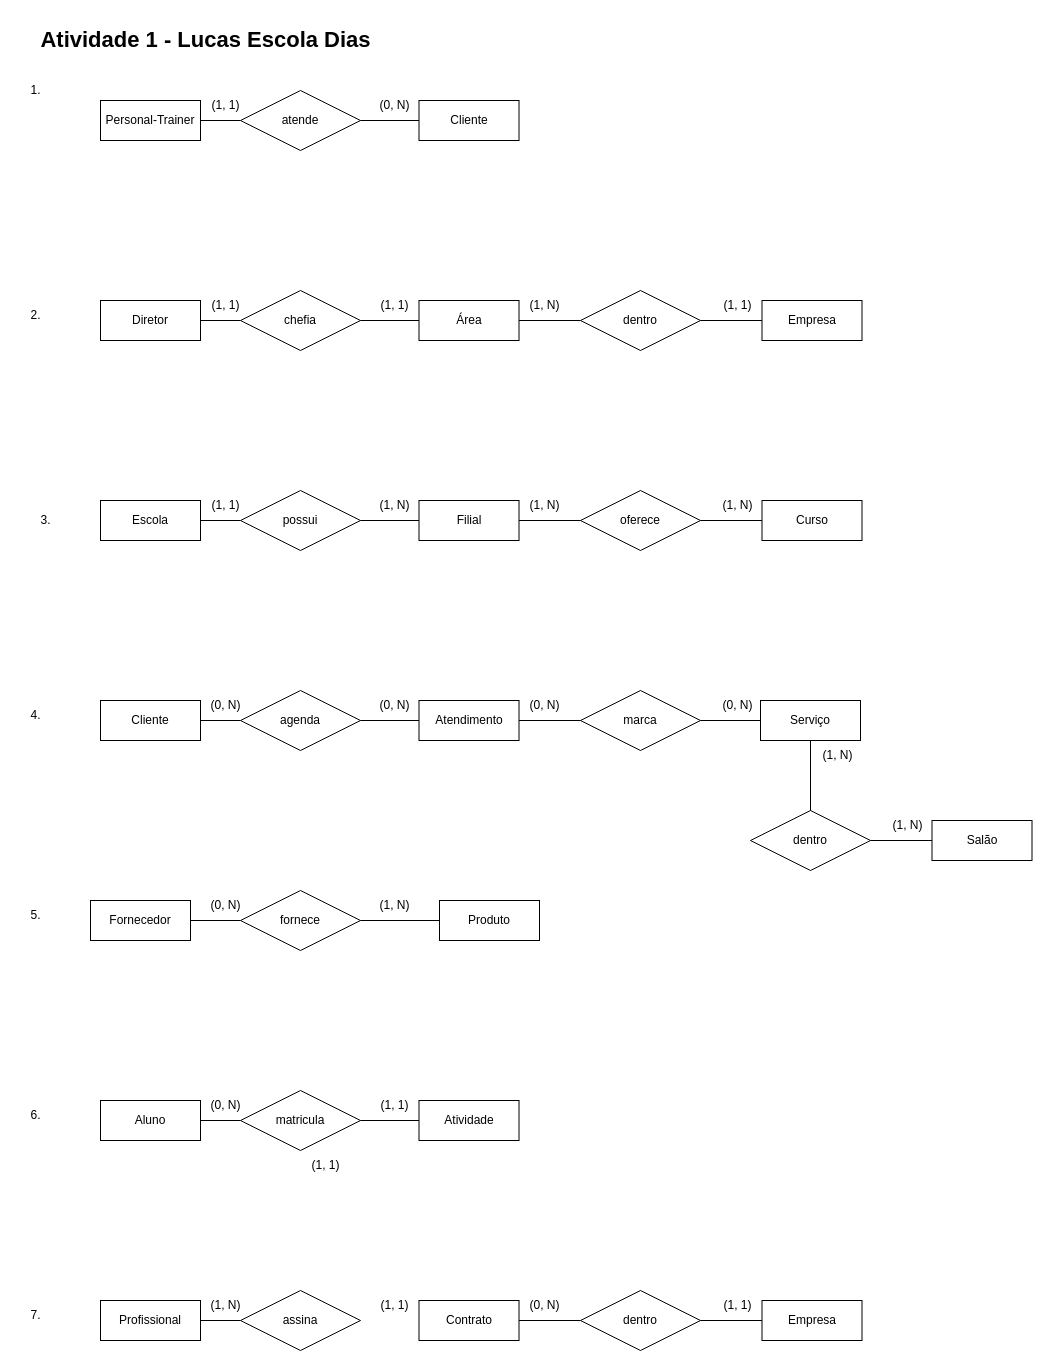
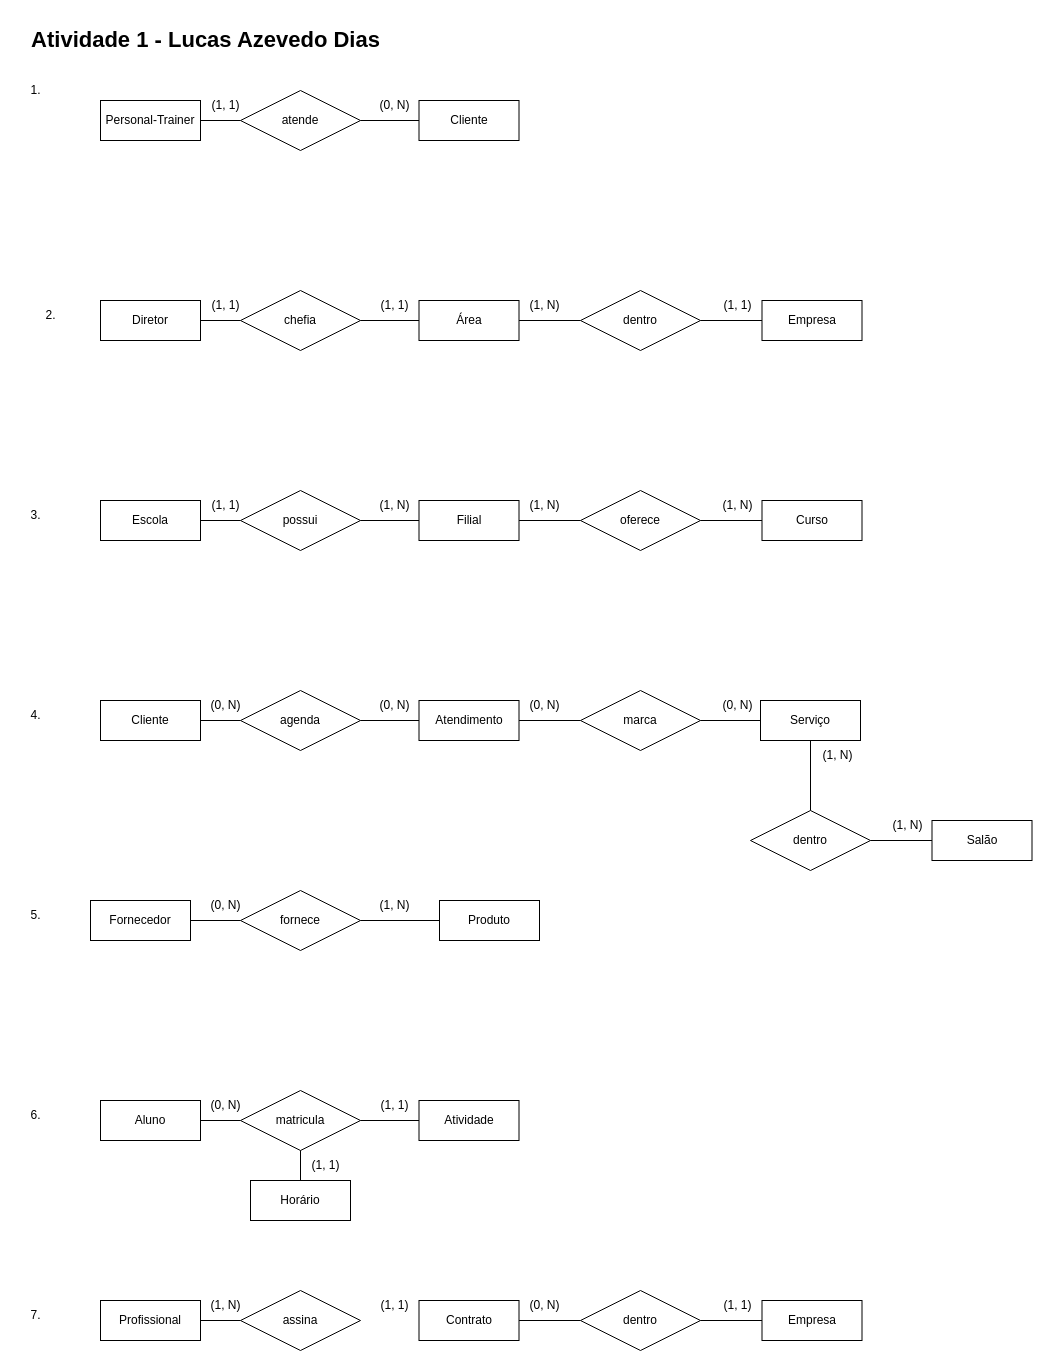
(206, 41) -> (206, 41)
(36, 316) -> (51, 316)
(46, 521) -> (36, 516)
none -> (301, 1166)
none -> (301, 1201)
